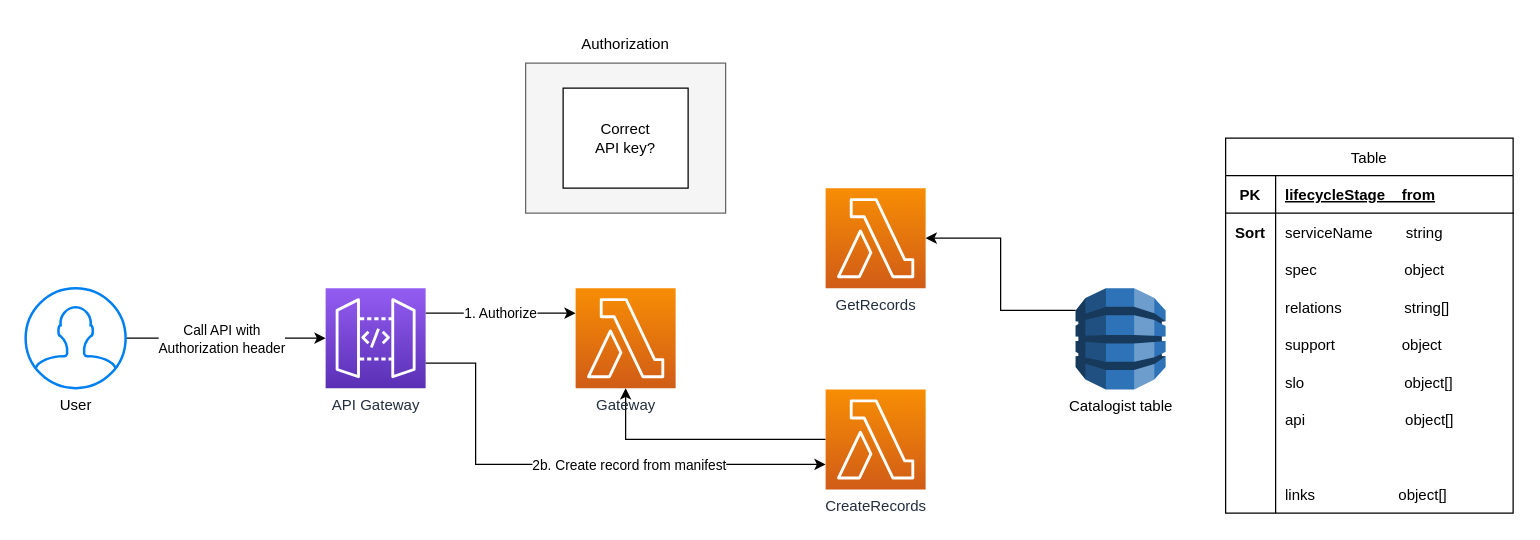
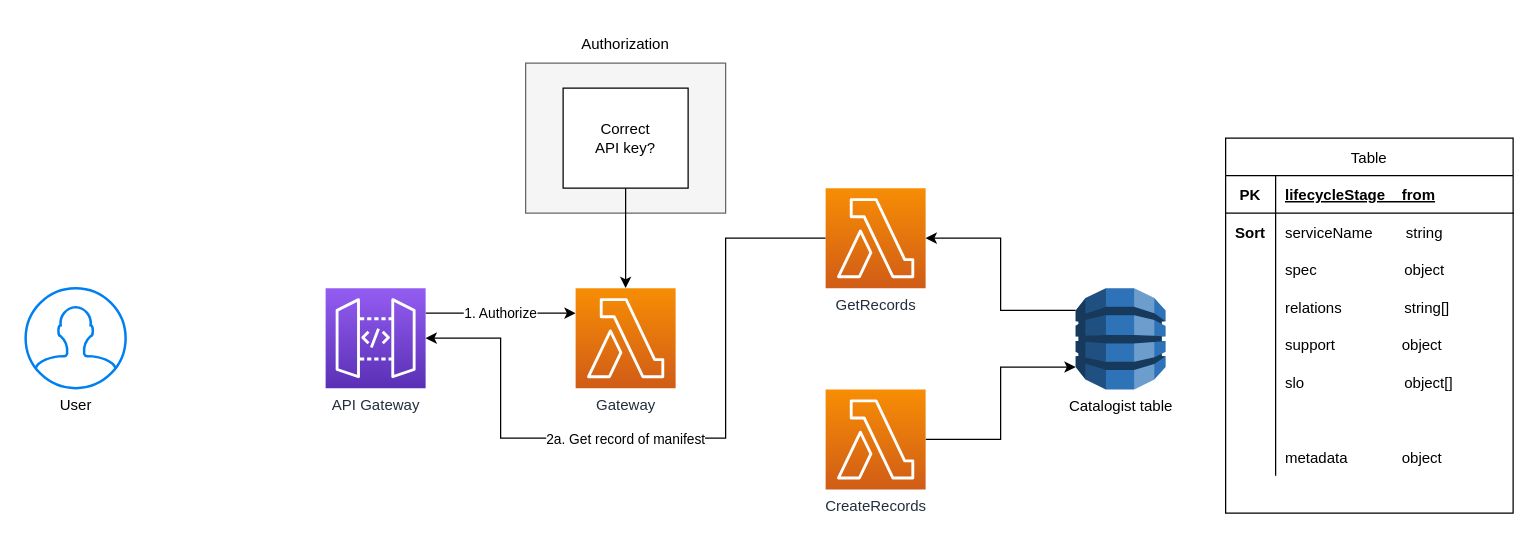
none -> (626, 234)
none -> (726, 287)
(300, 338) -> none
(1394, 419) -> none
(776, 439) -> (1001, 407)
none -> (1394, 457)
(571, 464) -> none
(1394, 494) -> none
